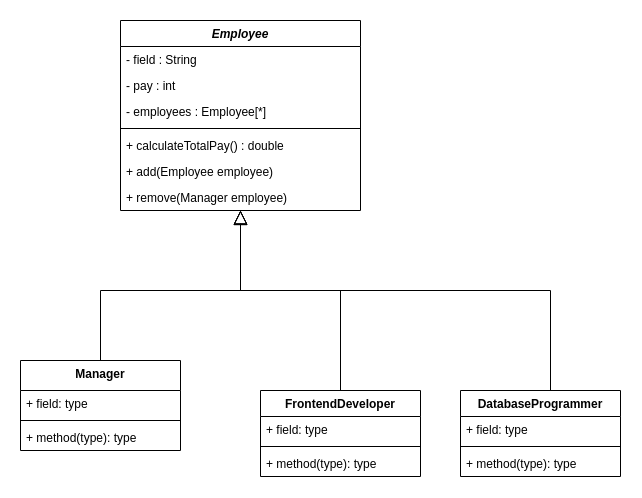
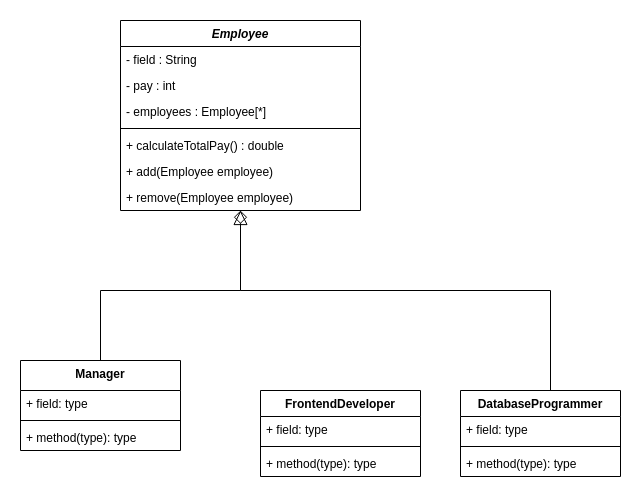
(209, 198) -> (210, 198)
(343, 291) -> (241, 223)
(341, 342) -> none
